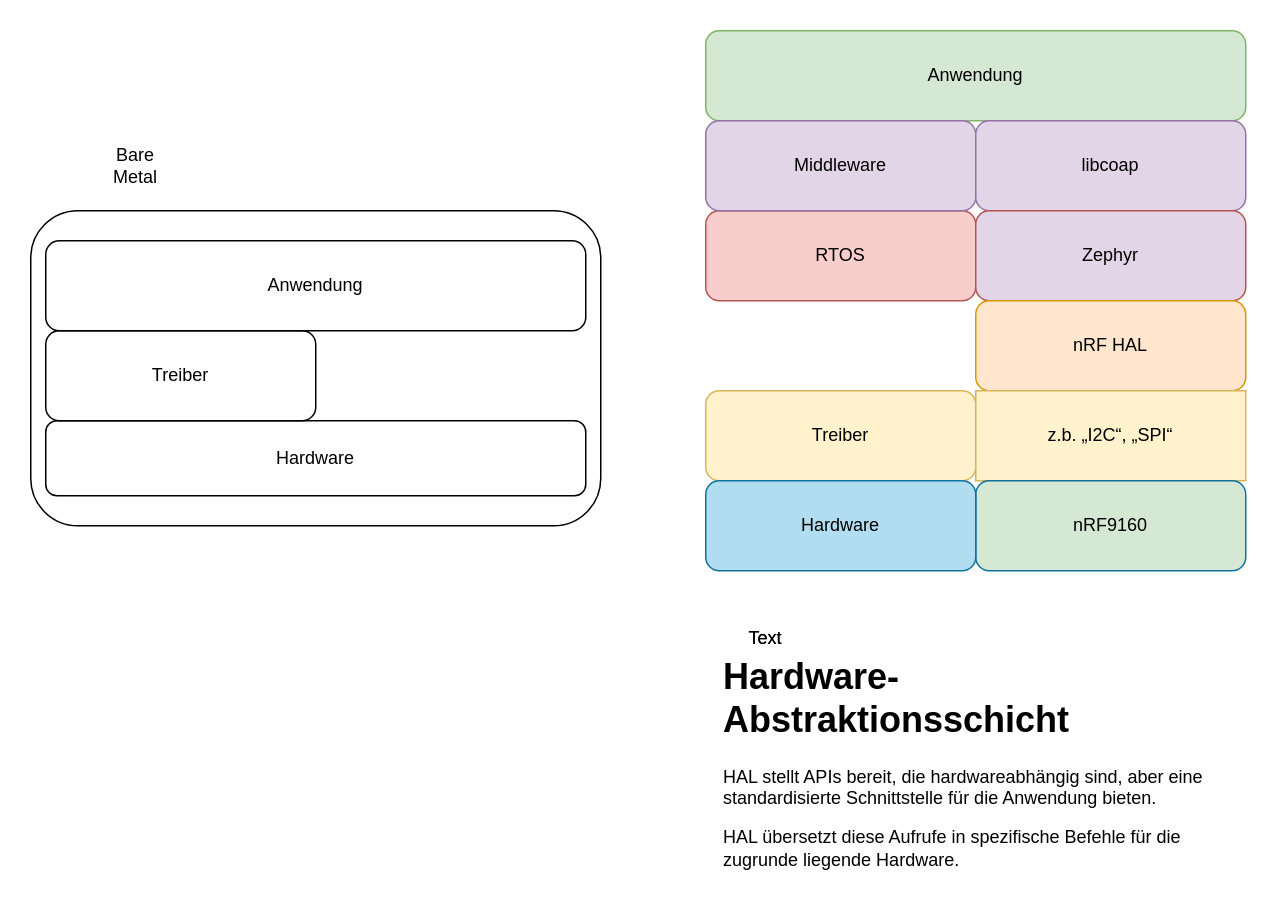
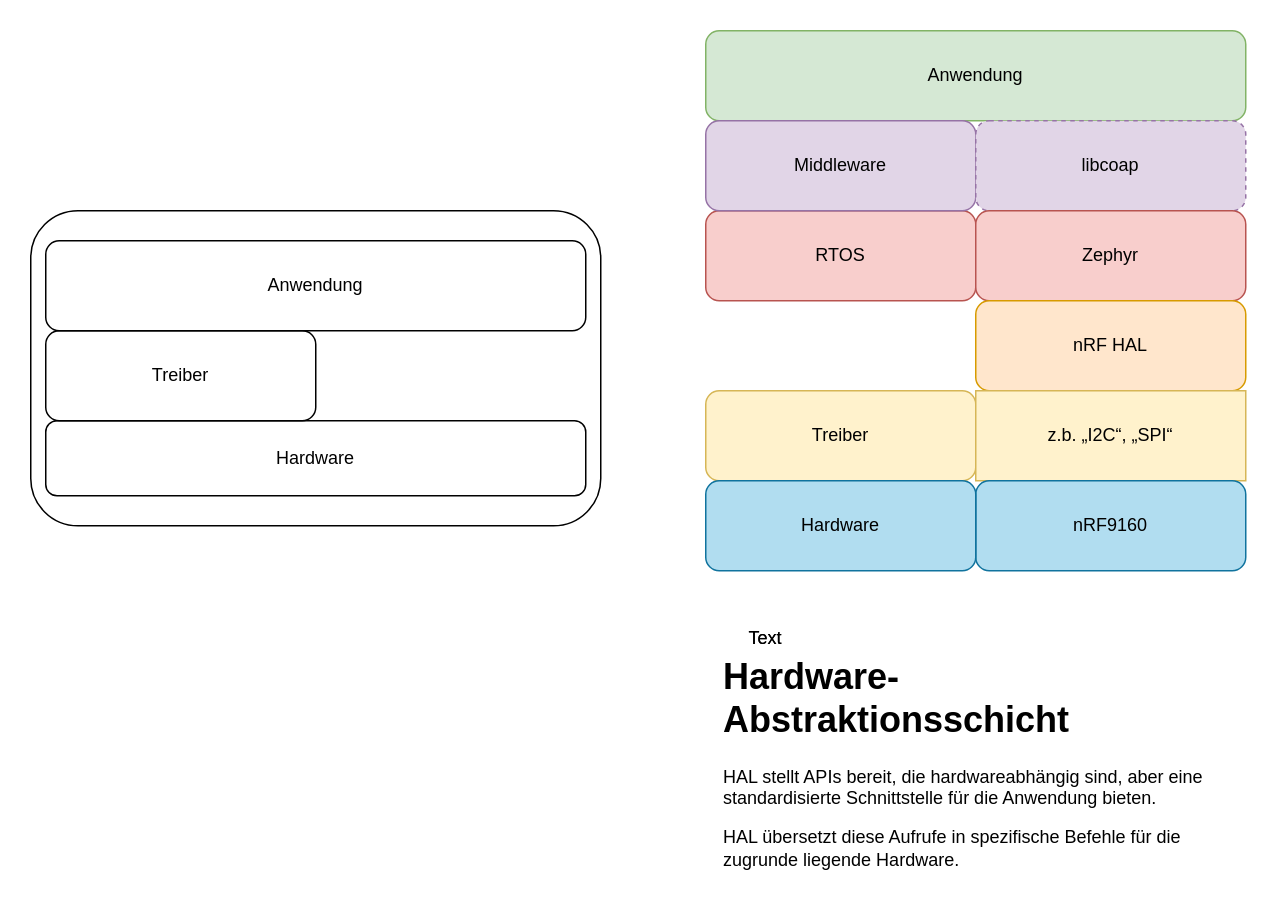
(136, 166) -> none
(1111, 166) -> (1111, 166)
(1111, 256) -> (1111, 256)
(1111, 526) -> (1111, 526)
